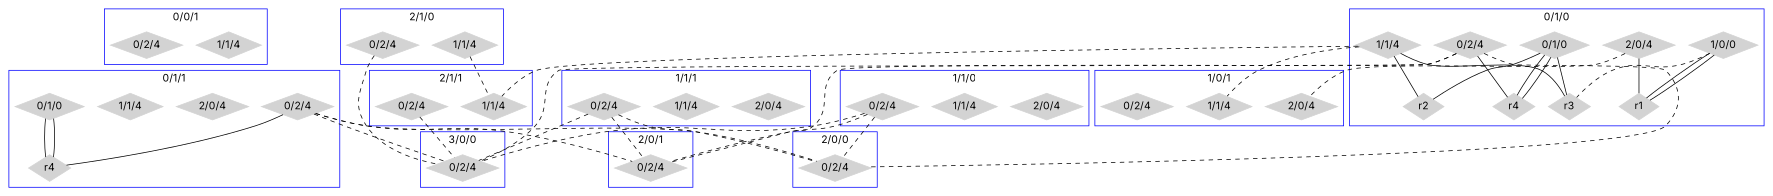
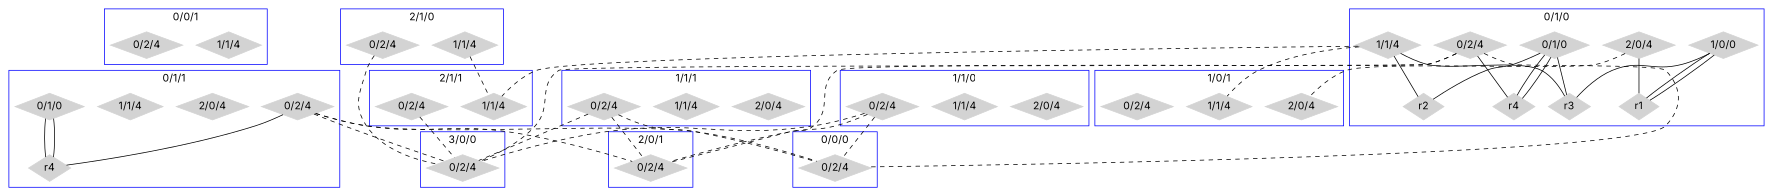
(1668, 67) -> (1668, 67)
(835, 140) -> (835, 140)
